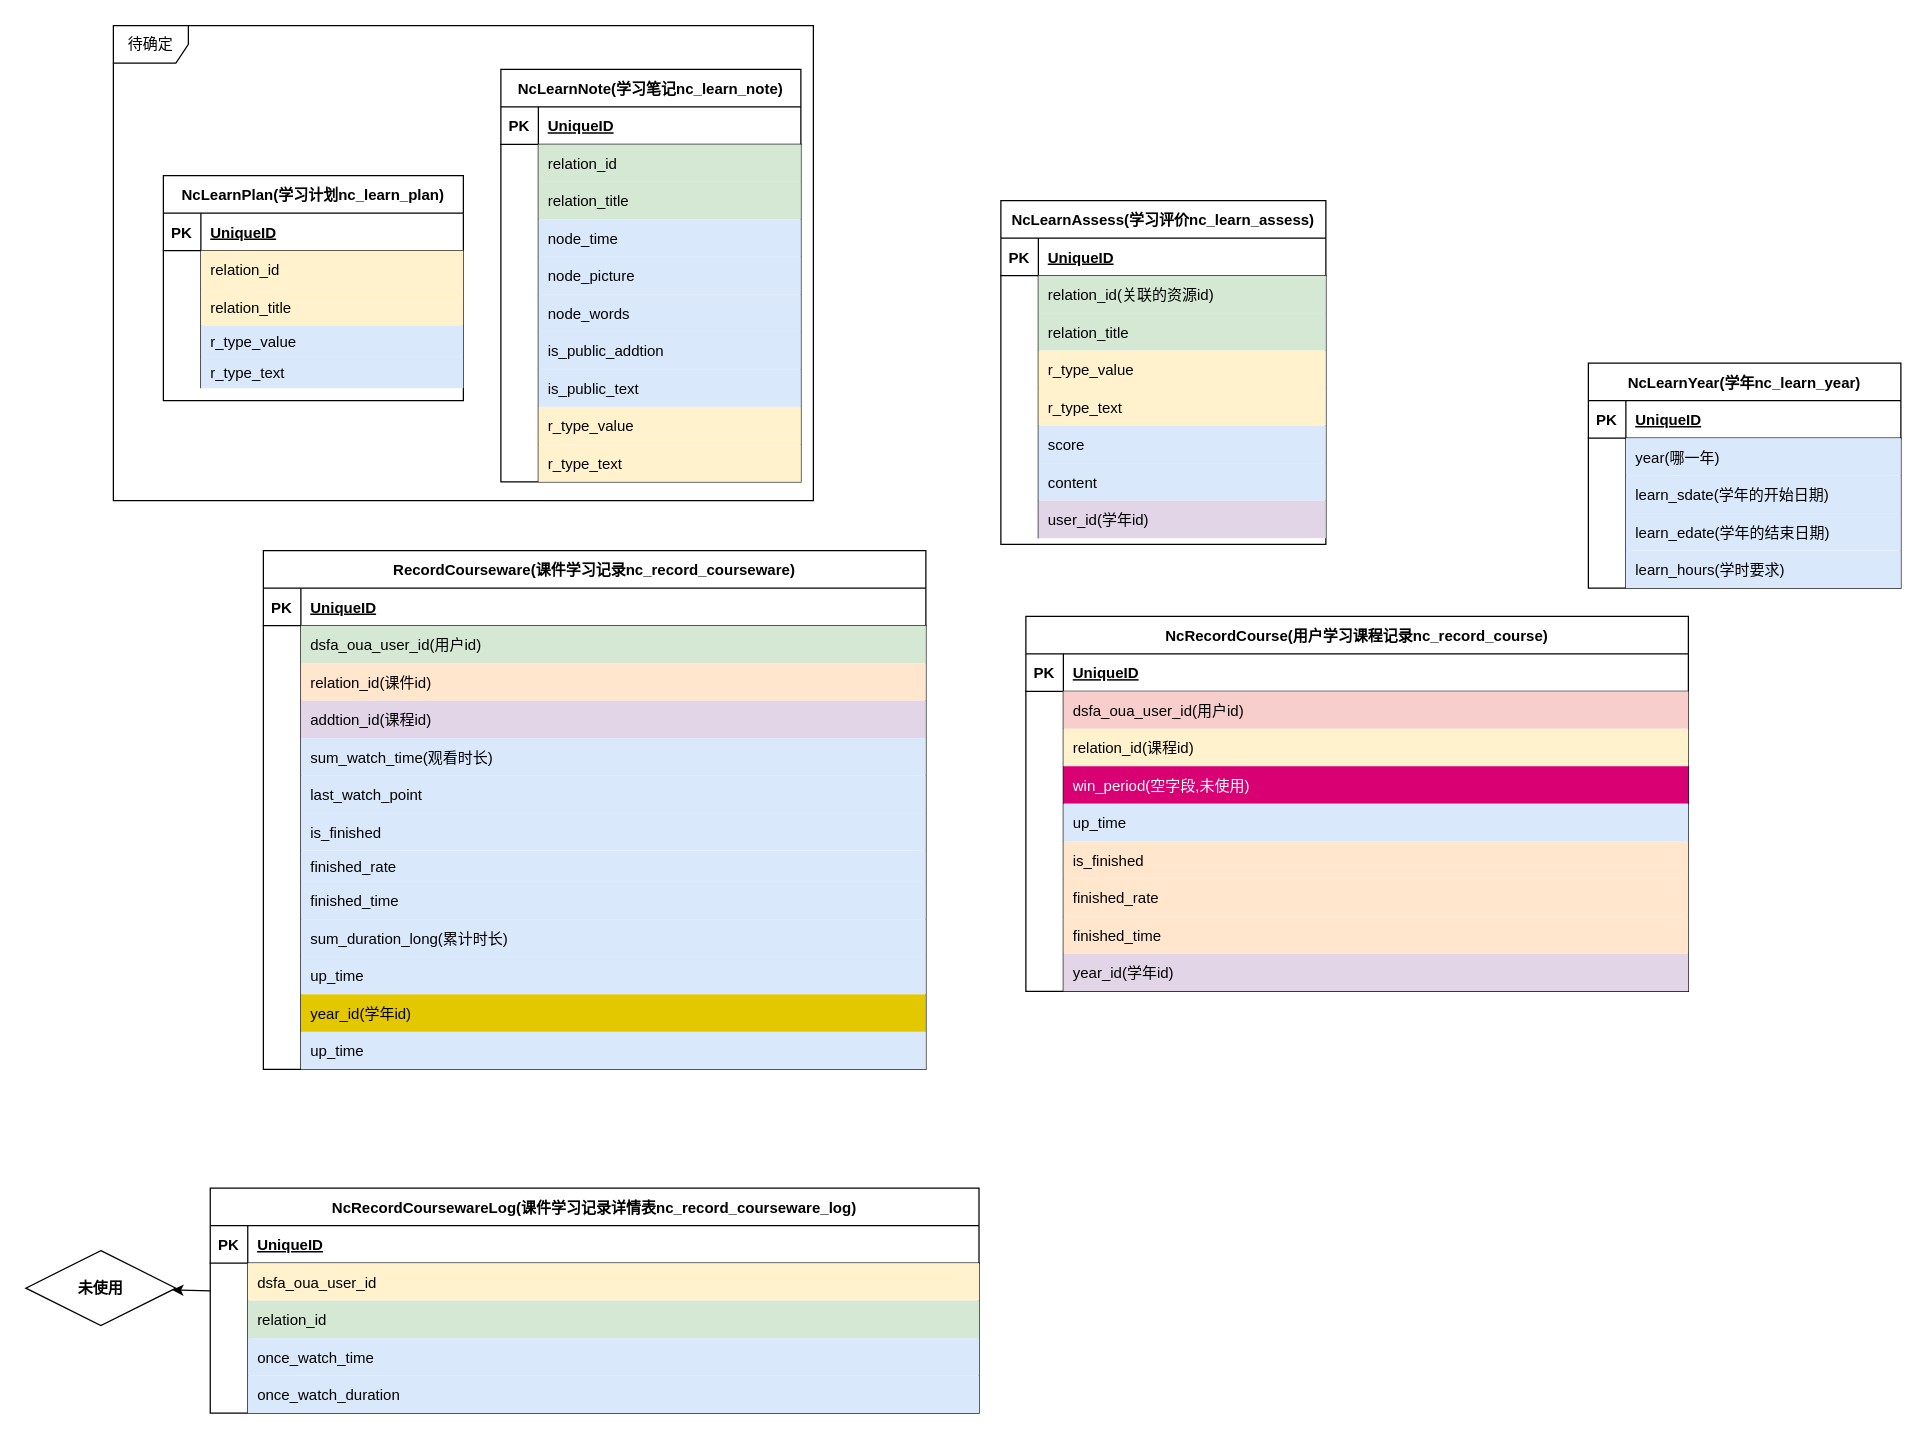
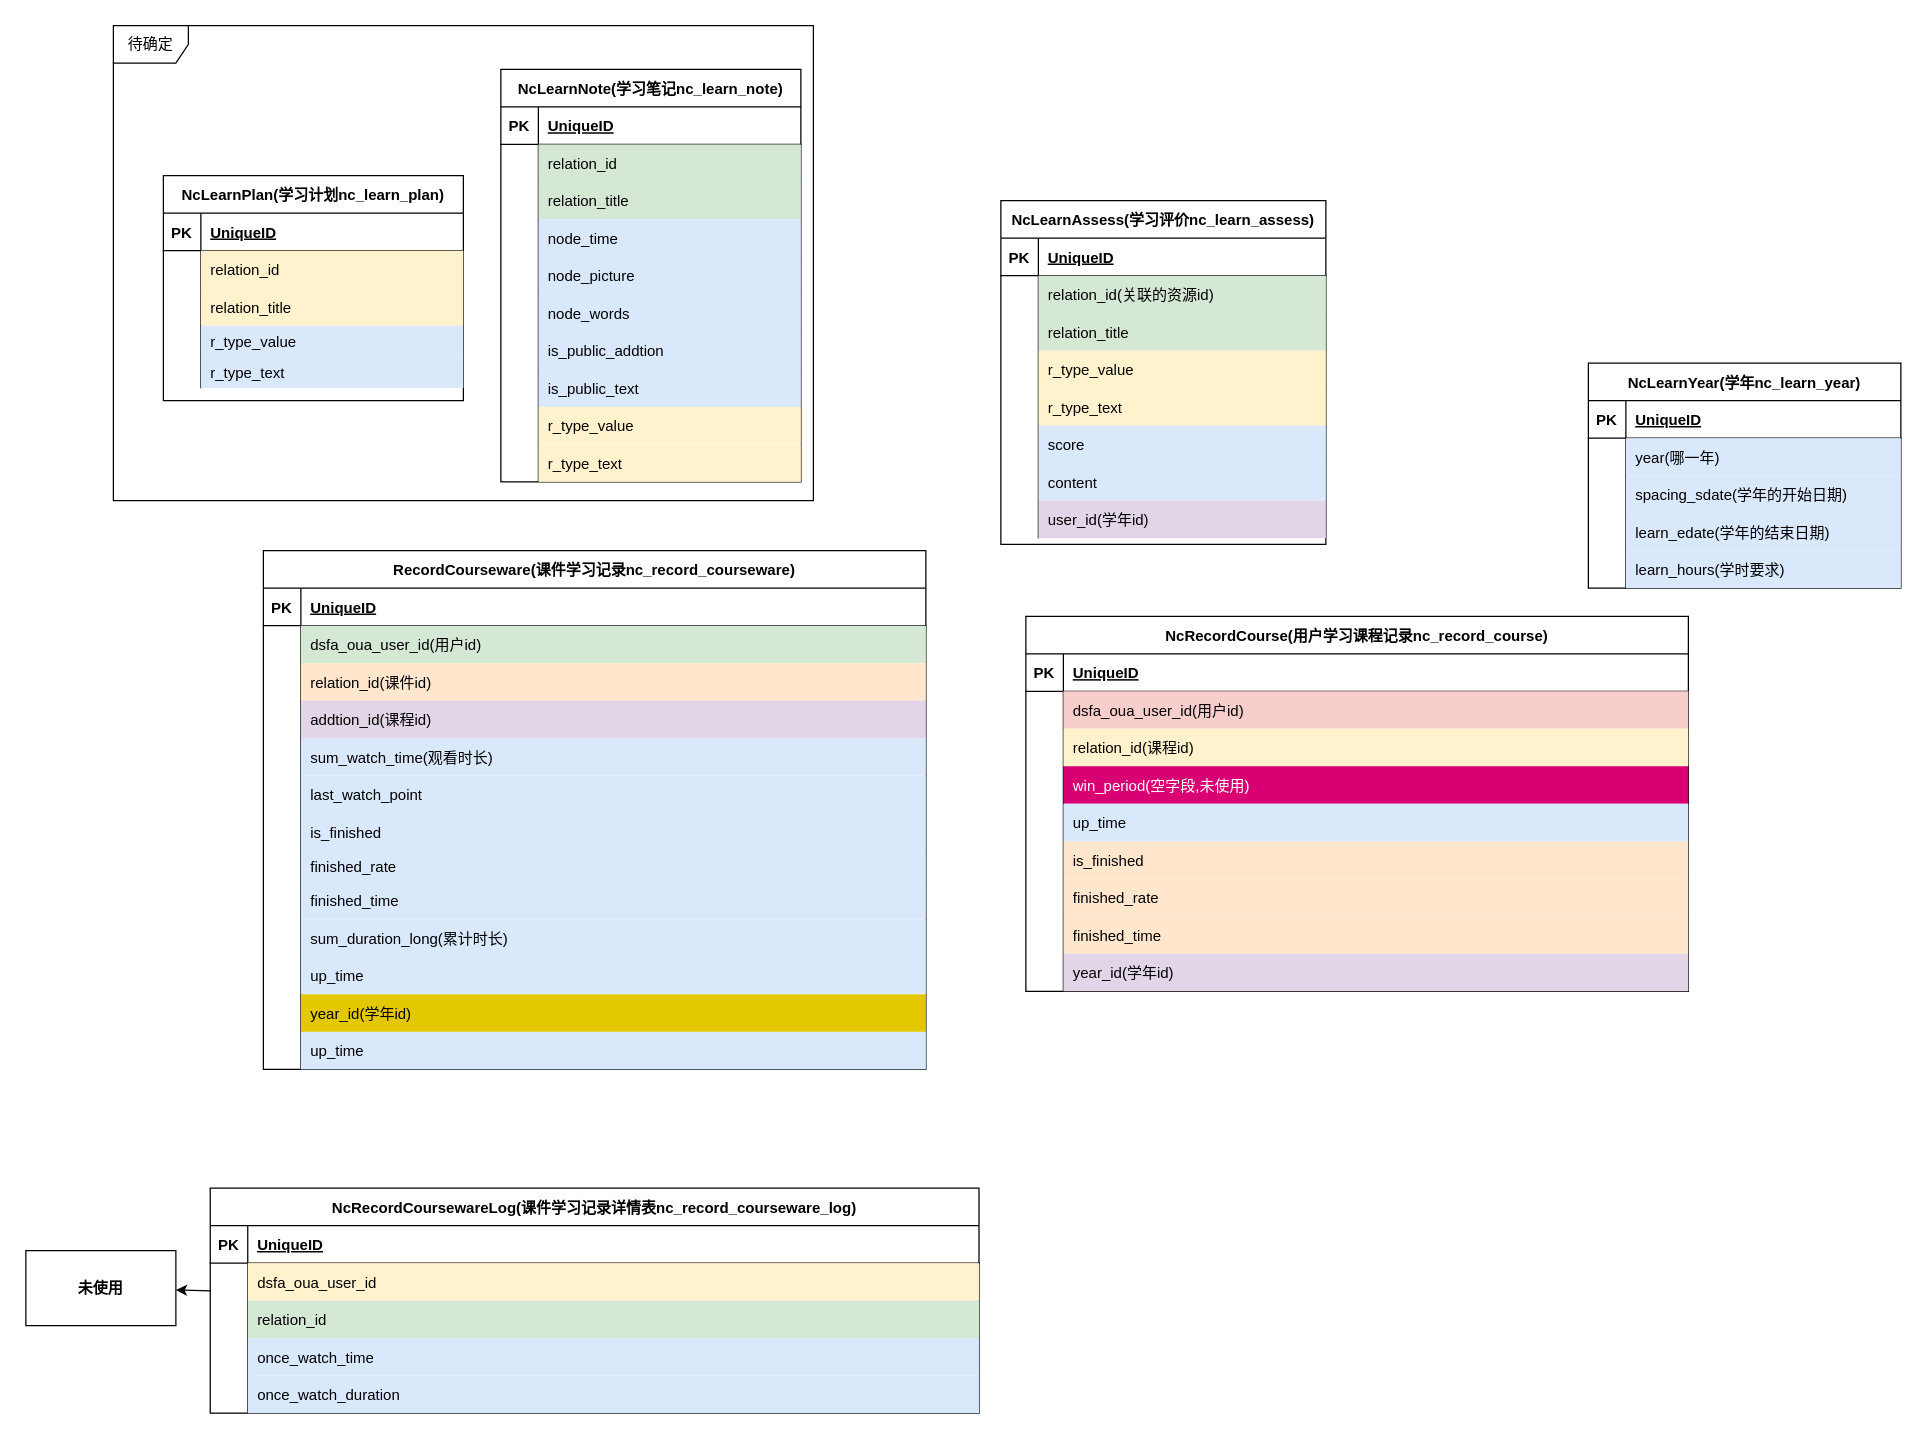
(1740, 495) -> (1749, 495)
(101, 1288) -> (101, 1288)
